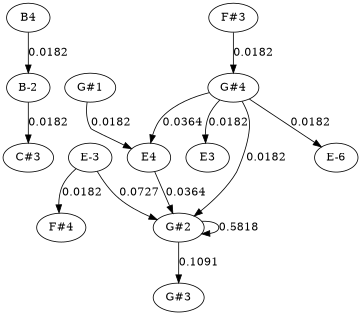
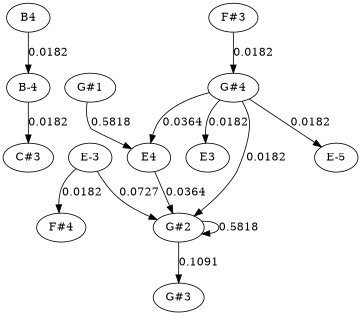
(28, 88) -> (28, 88)
(111, 123) -> (111, 123)
(336, 158) -> (336, 158)
